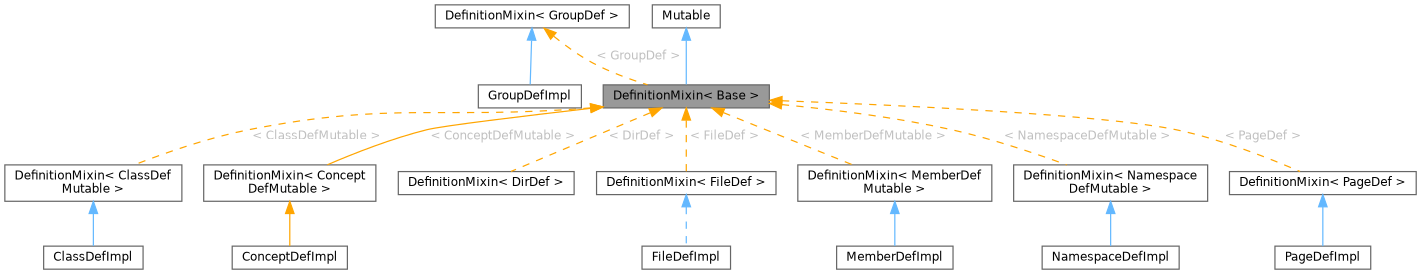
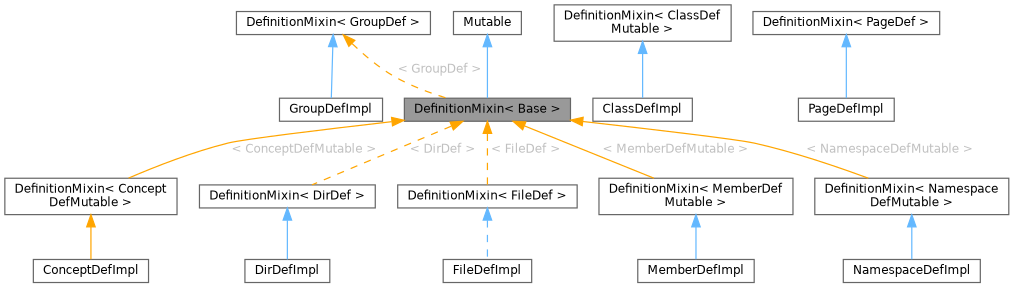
(359, 115) -> none
(1045, 115) -> none
(927, 125) -> (728, 139)
(788, 139) -> (589, 152)
none -> (287, 271)
